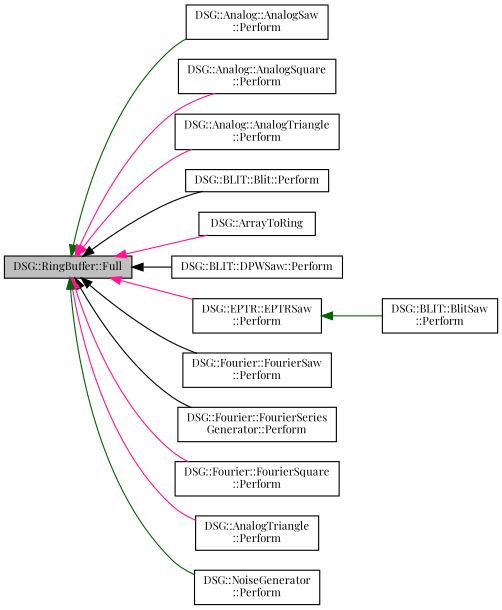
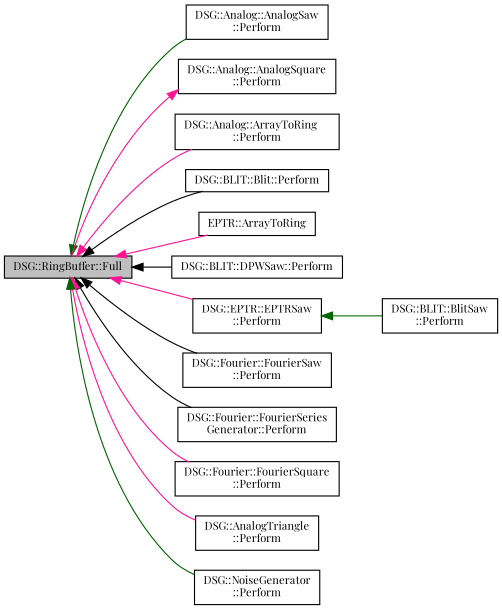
(257, 132) -> (257, 132)
(133, 155) -> (110, 170)
(257, 224) -> (257, 224)
